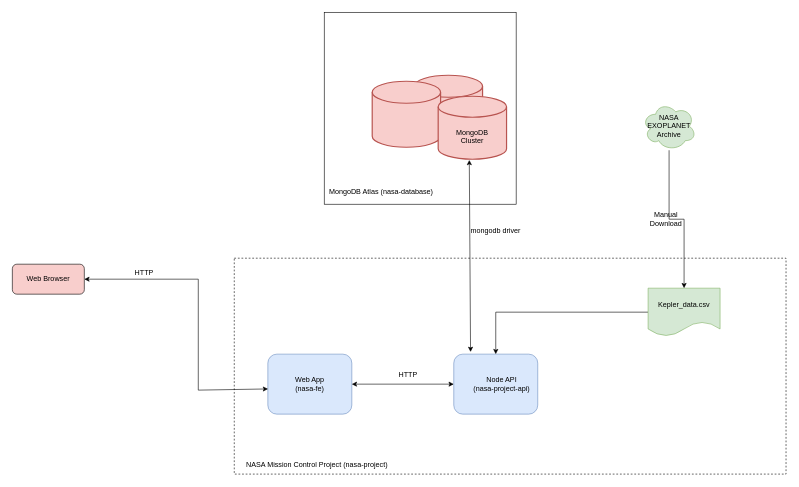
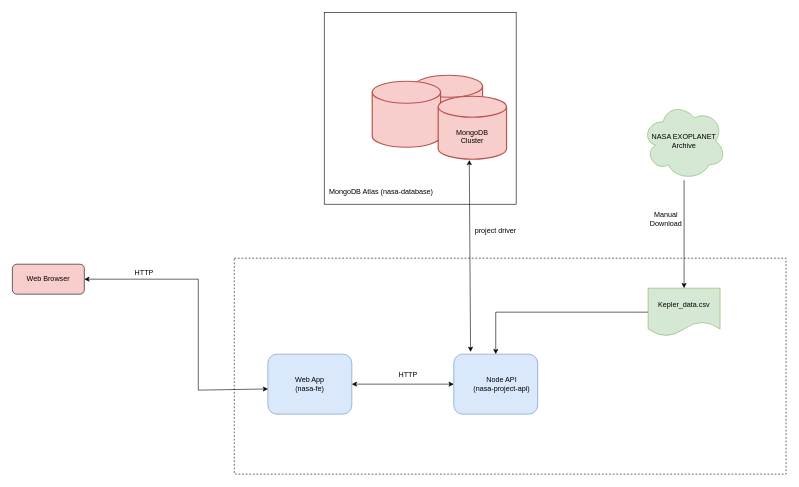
(669, 126) -> (684, 141)
(496, 231) -> (496, 231)
(317, 465) -> none
